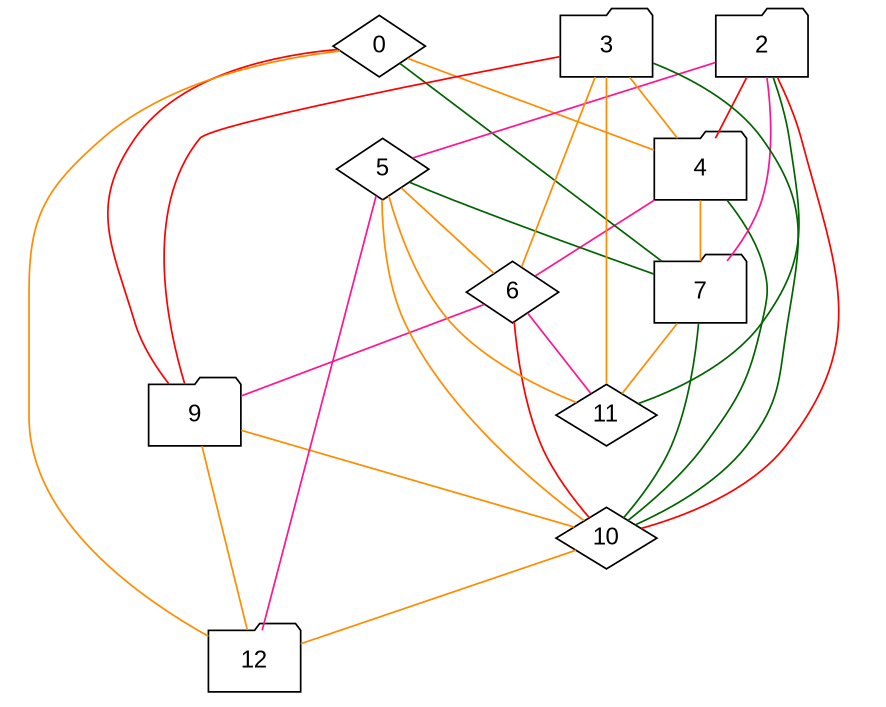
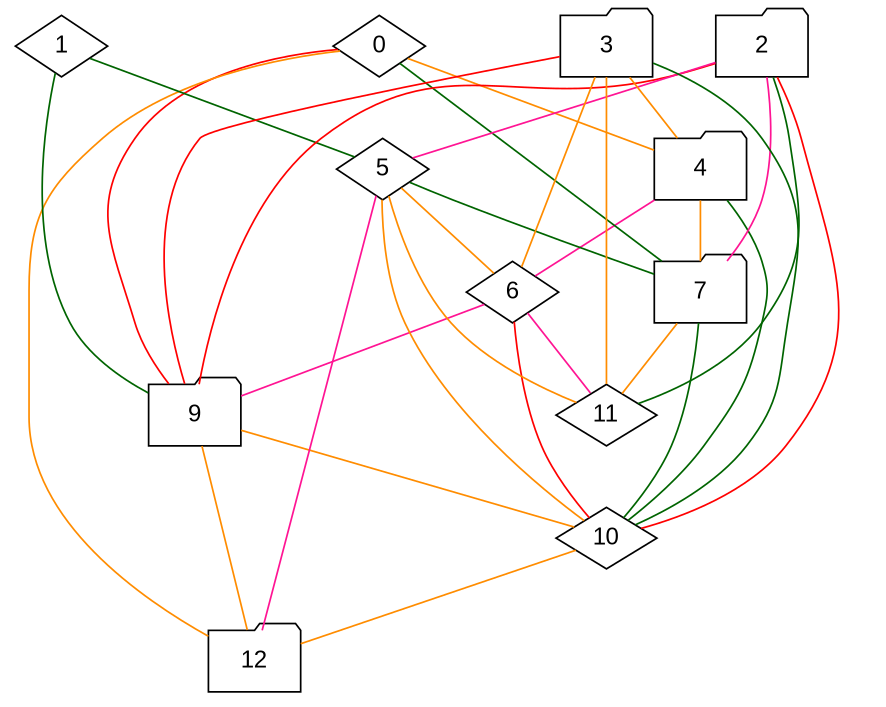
none -> (62, 46)
(726, 117) -> (376, 105)
